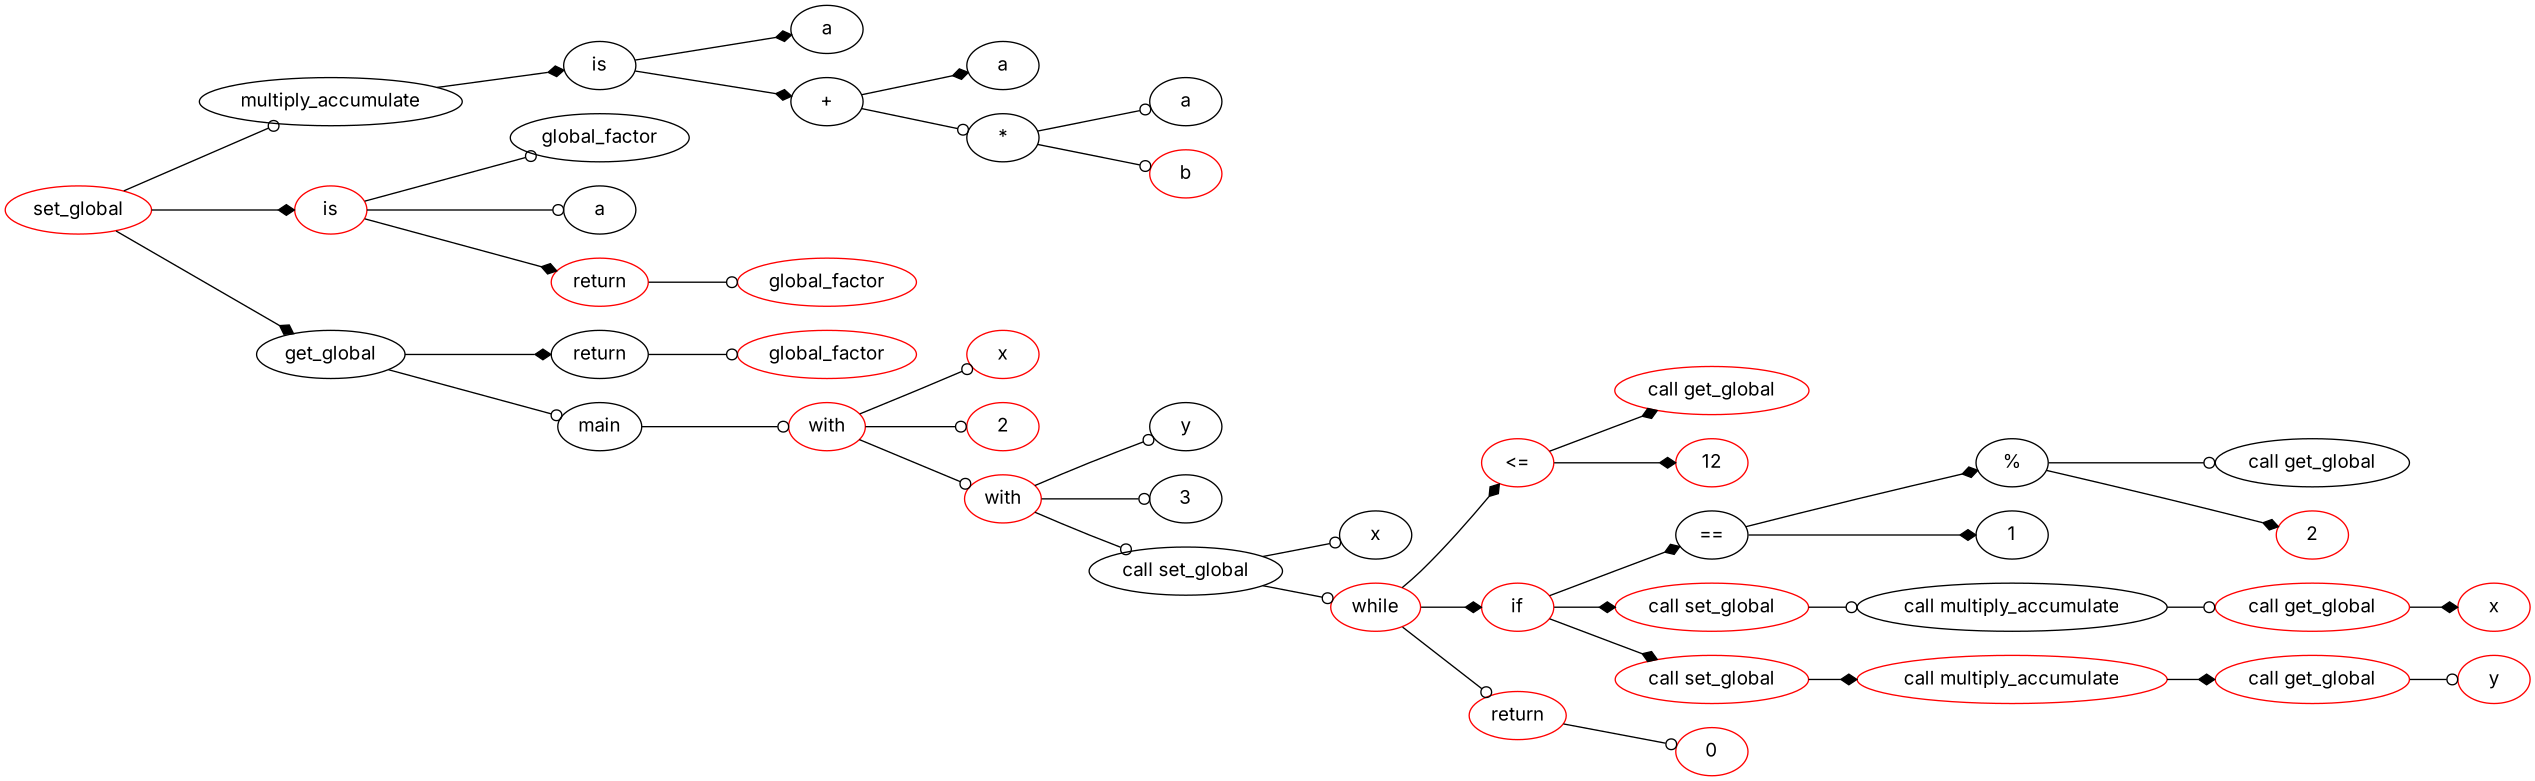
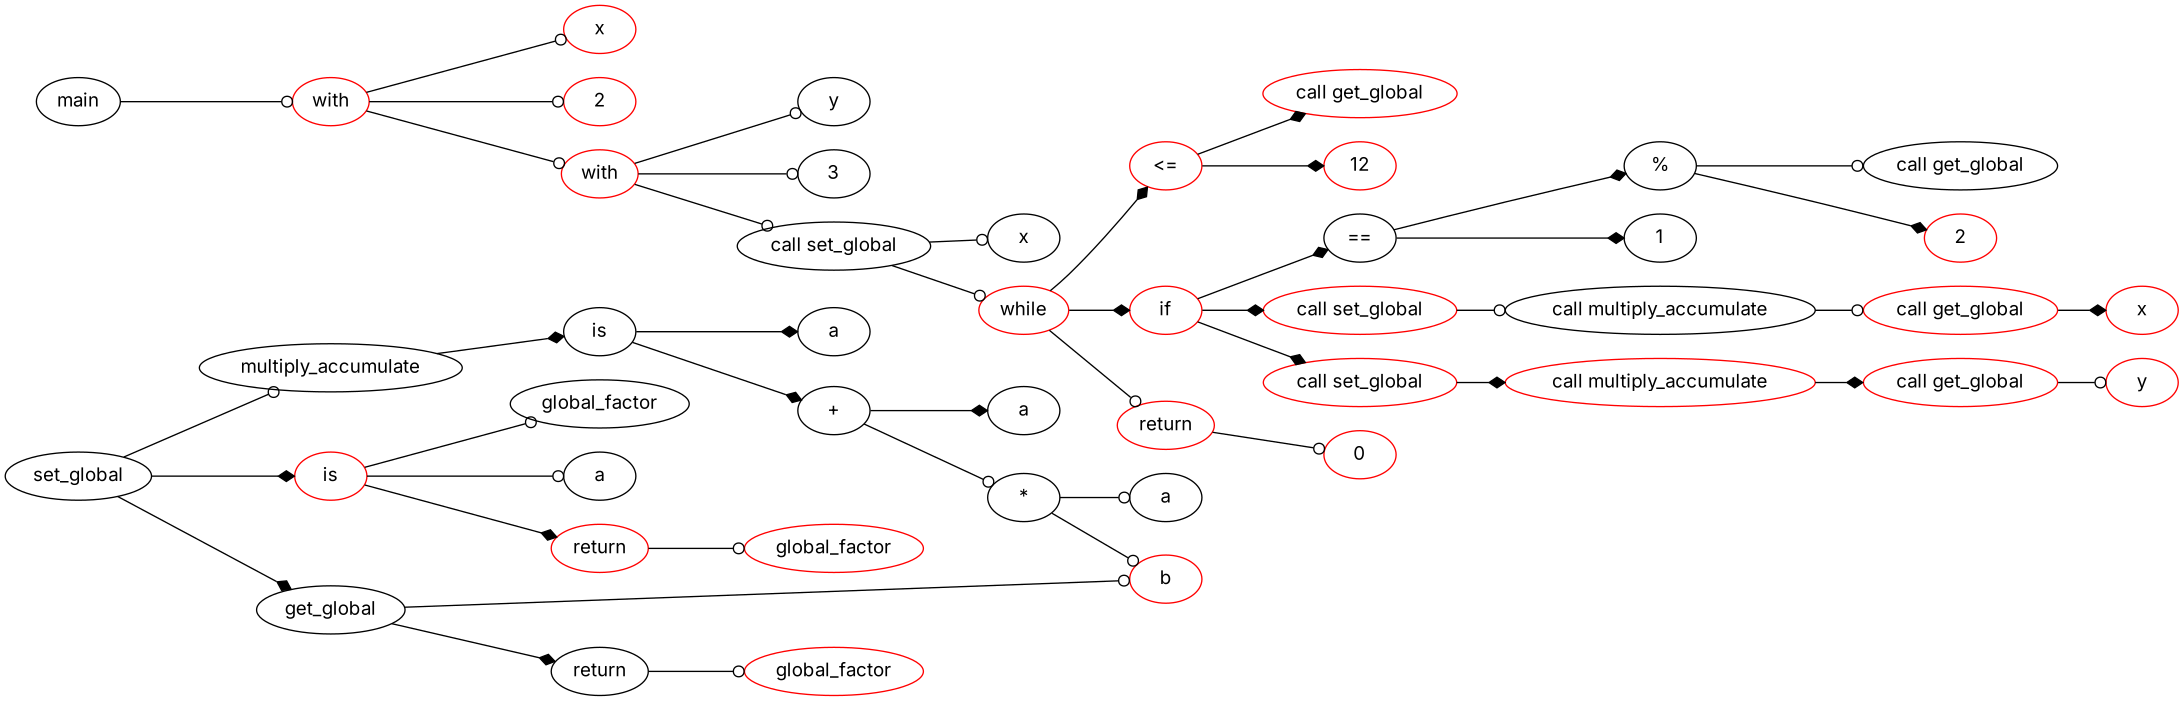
(78, 210) -> (78, 476)
(470, 392) -> (761, 594)
